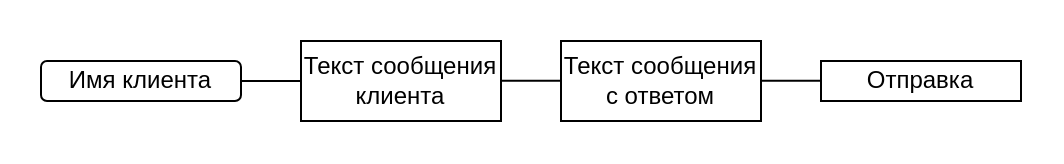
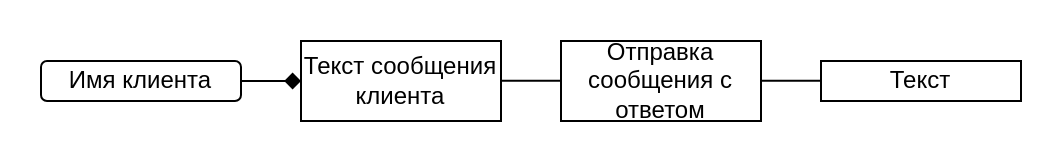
(292, 81) -> (285, 81)
(661, 81) -> (661, 81)
(921, 81) -> (921, 81)
